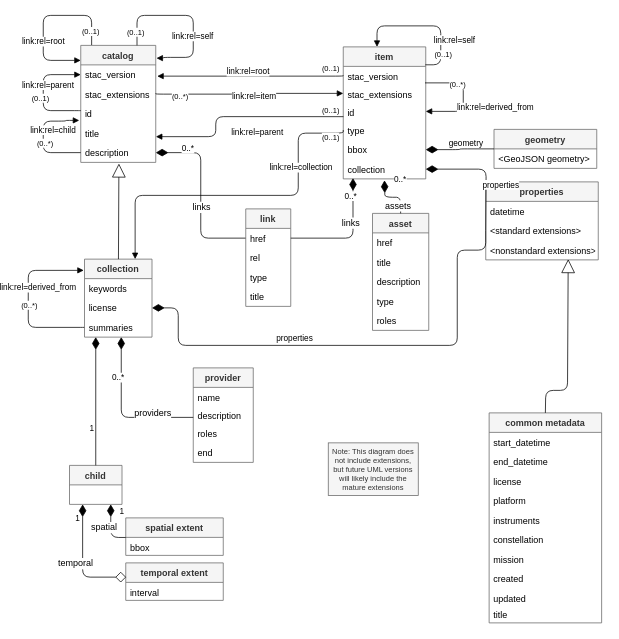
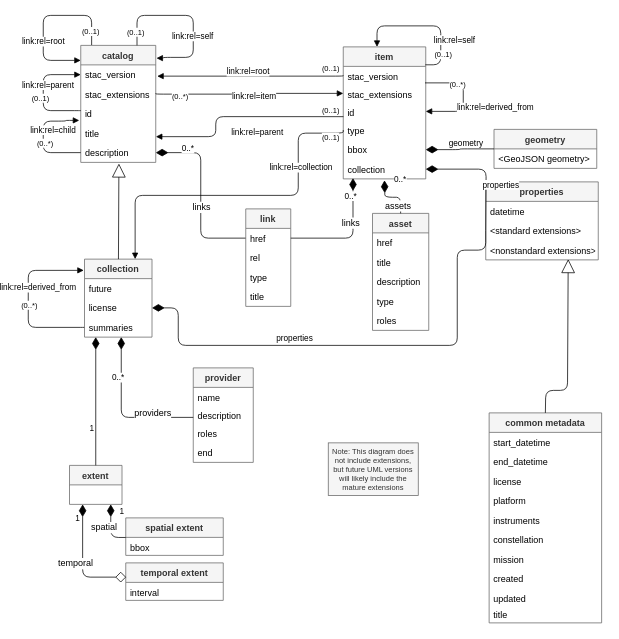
(109, 289) -> (104, 289)
(95, 476) -> (95, 476)
